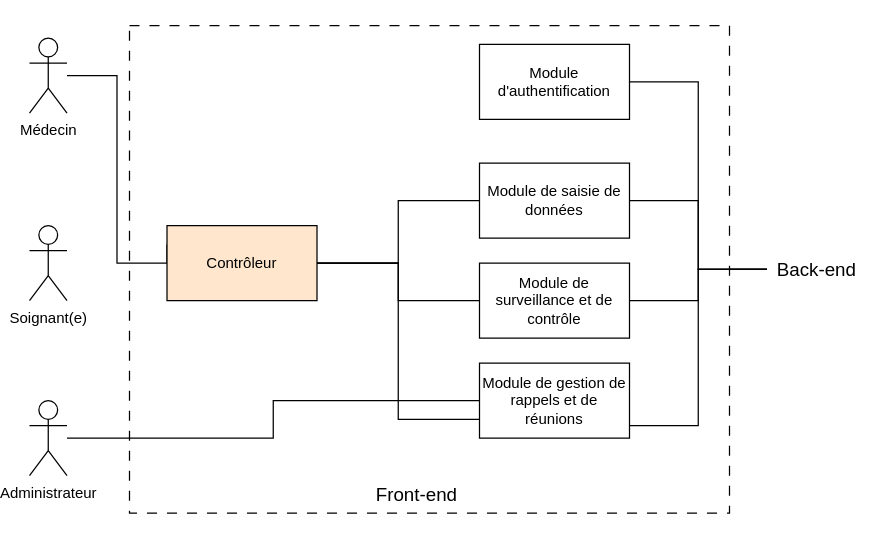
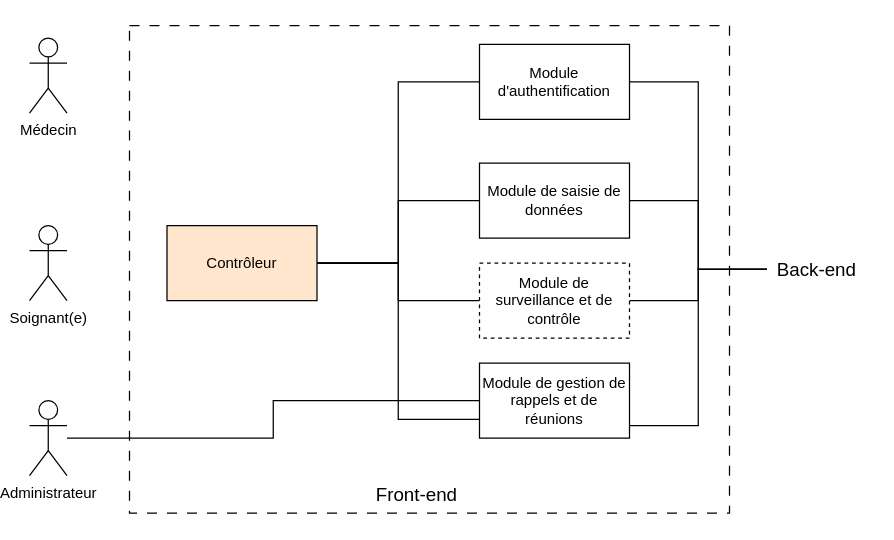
none -> (398, 100)
(117, 171) -> none
(554, 301) -> (554, 301)
